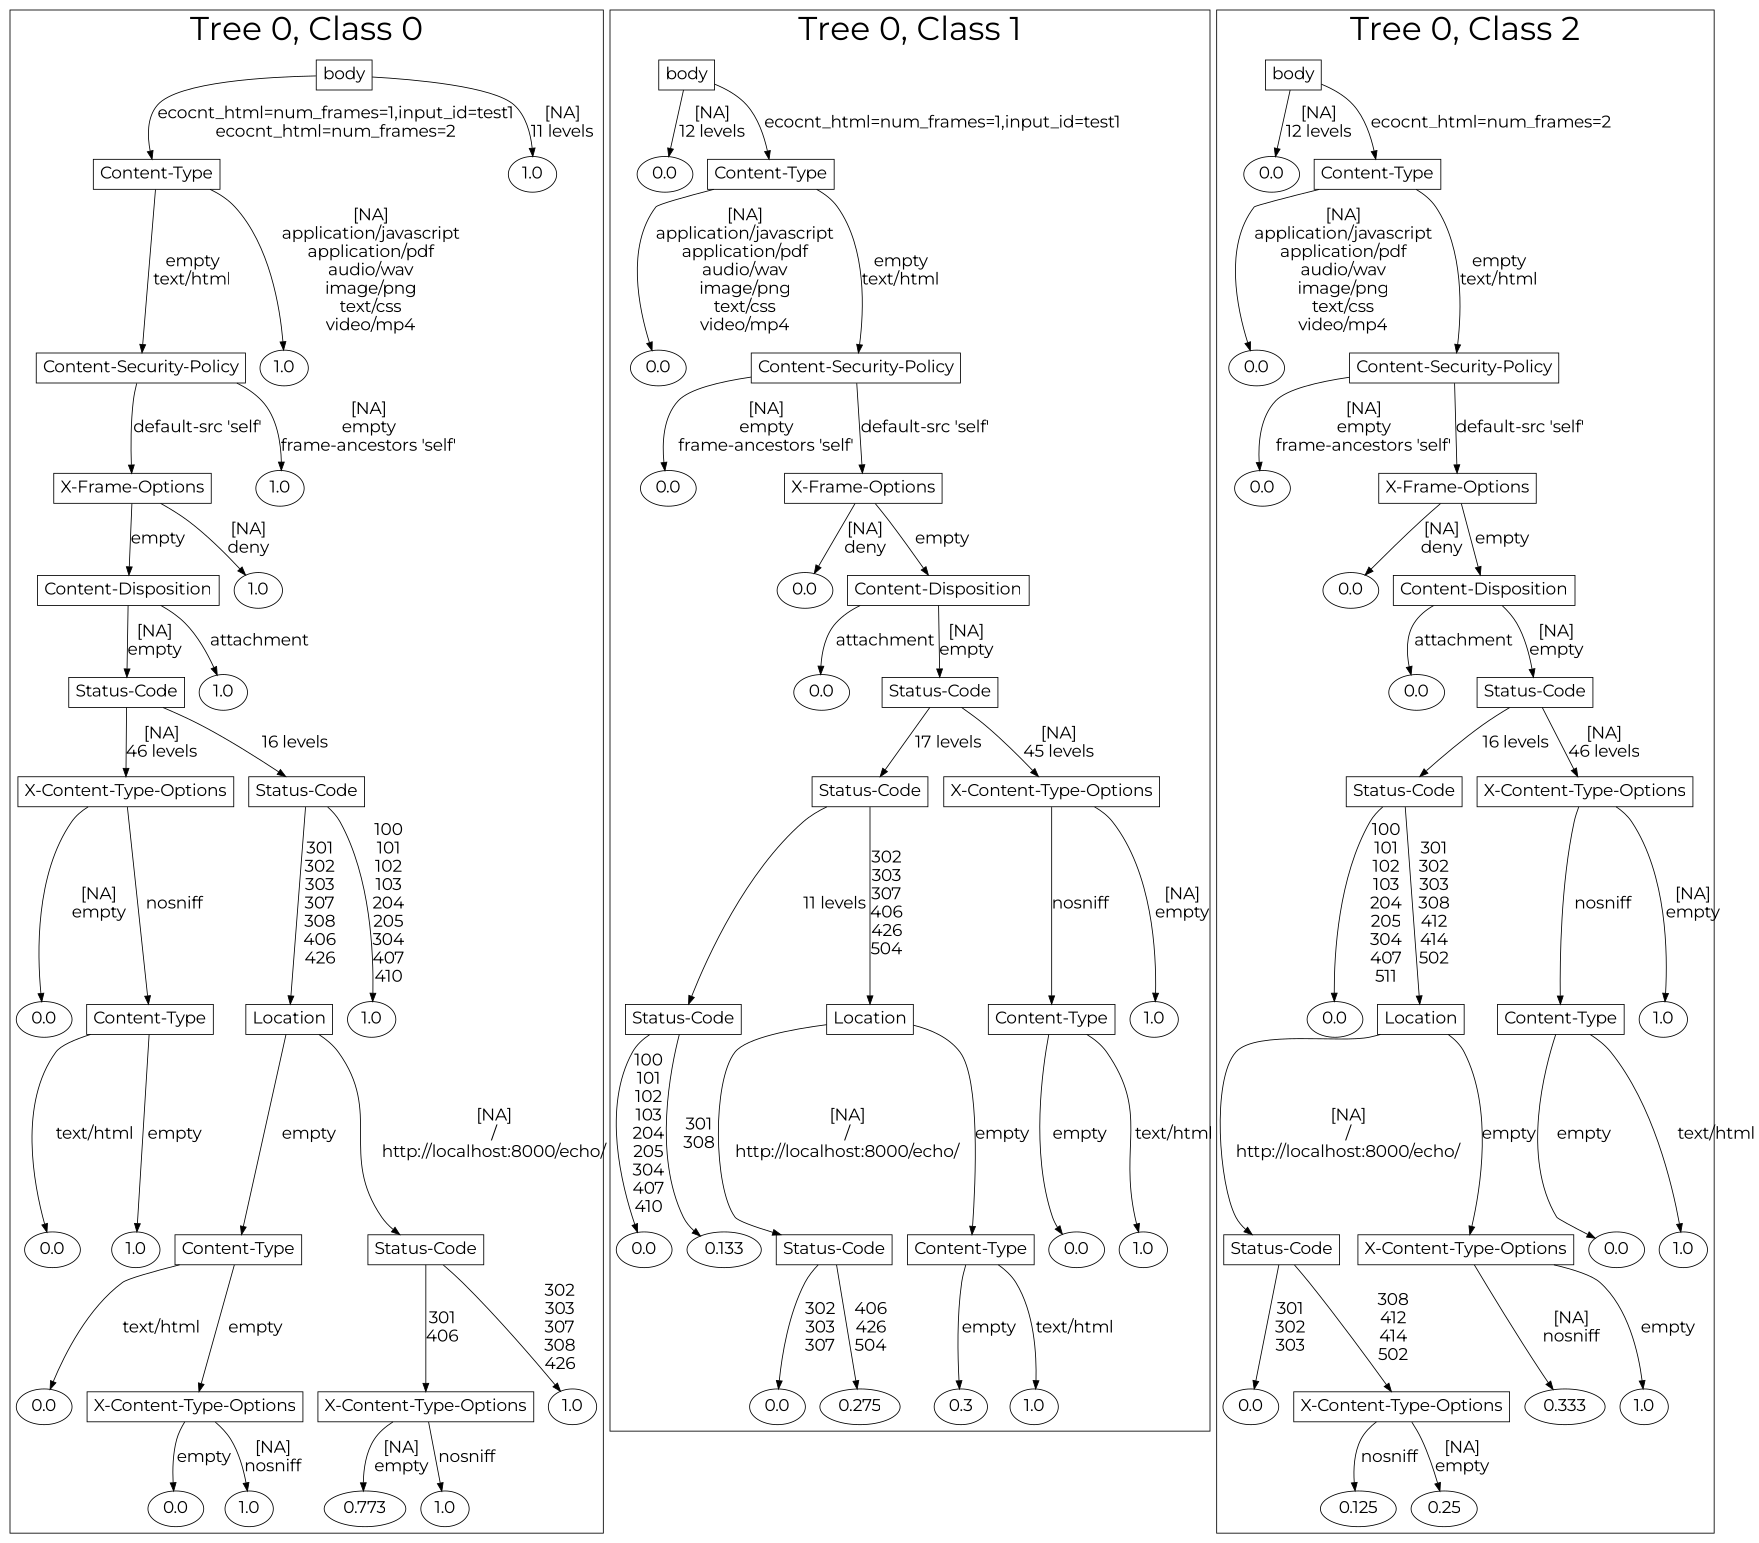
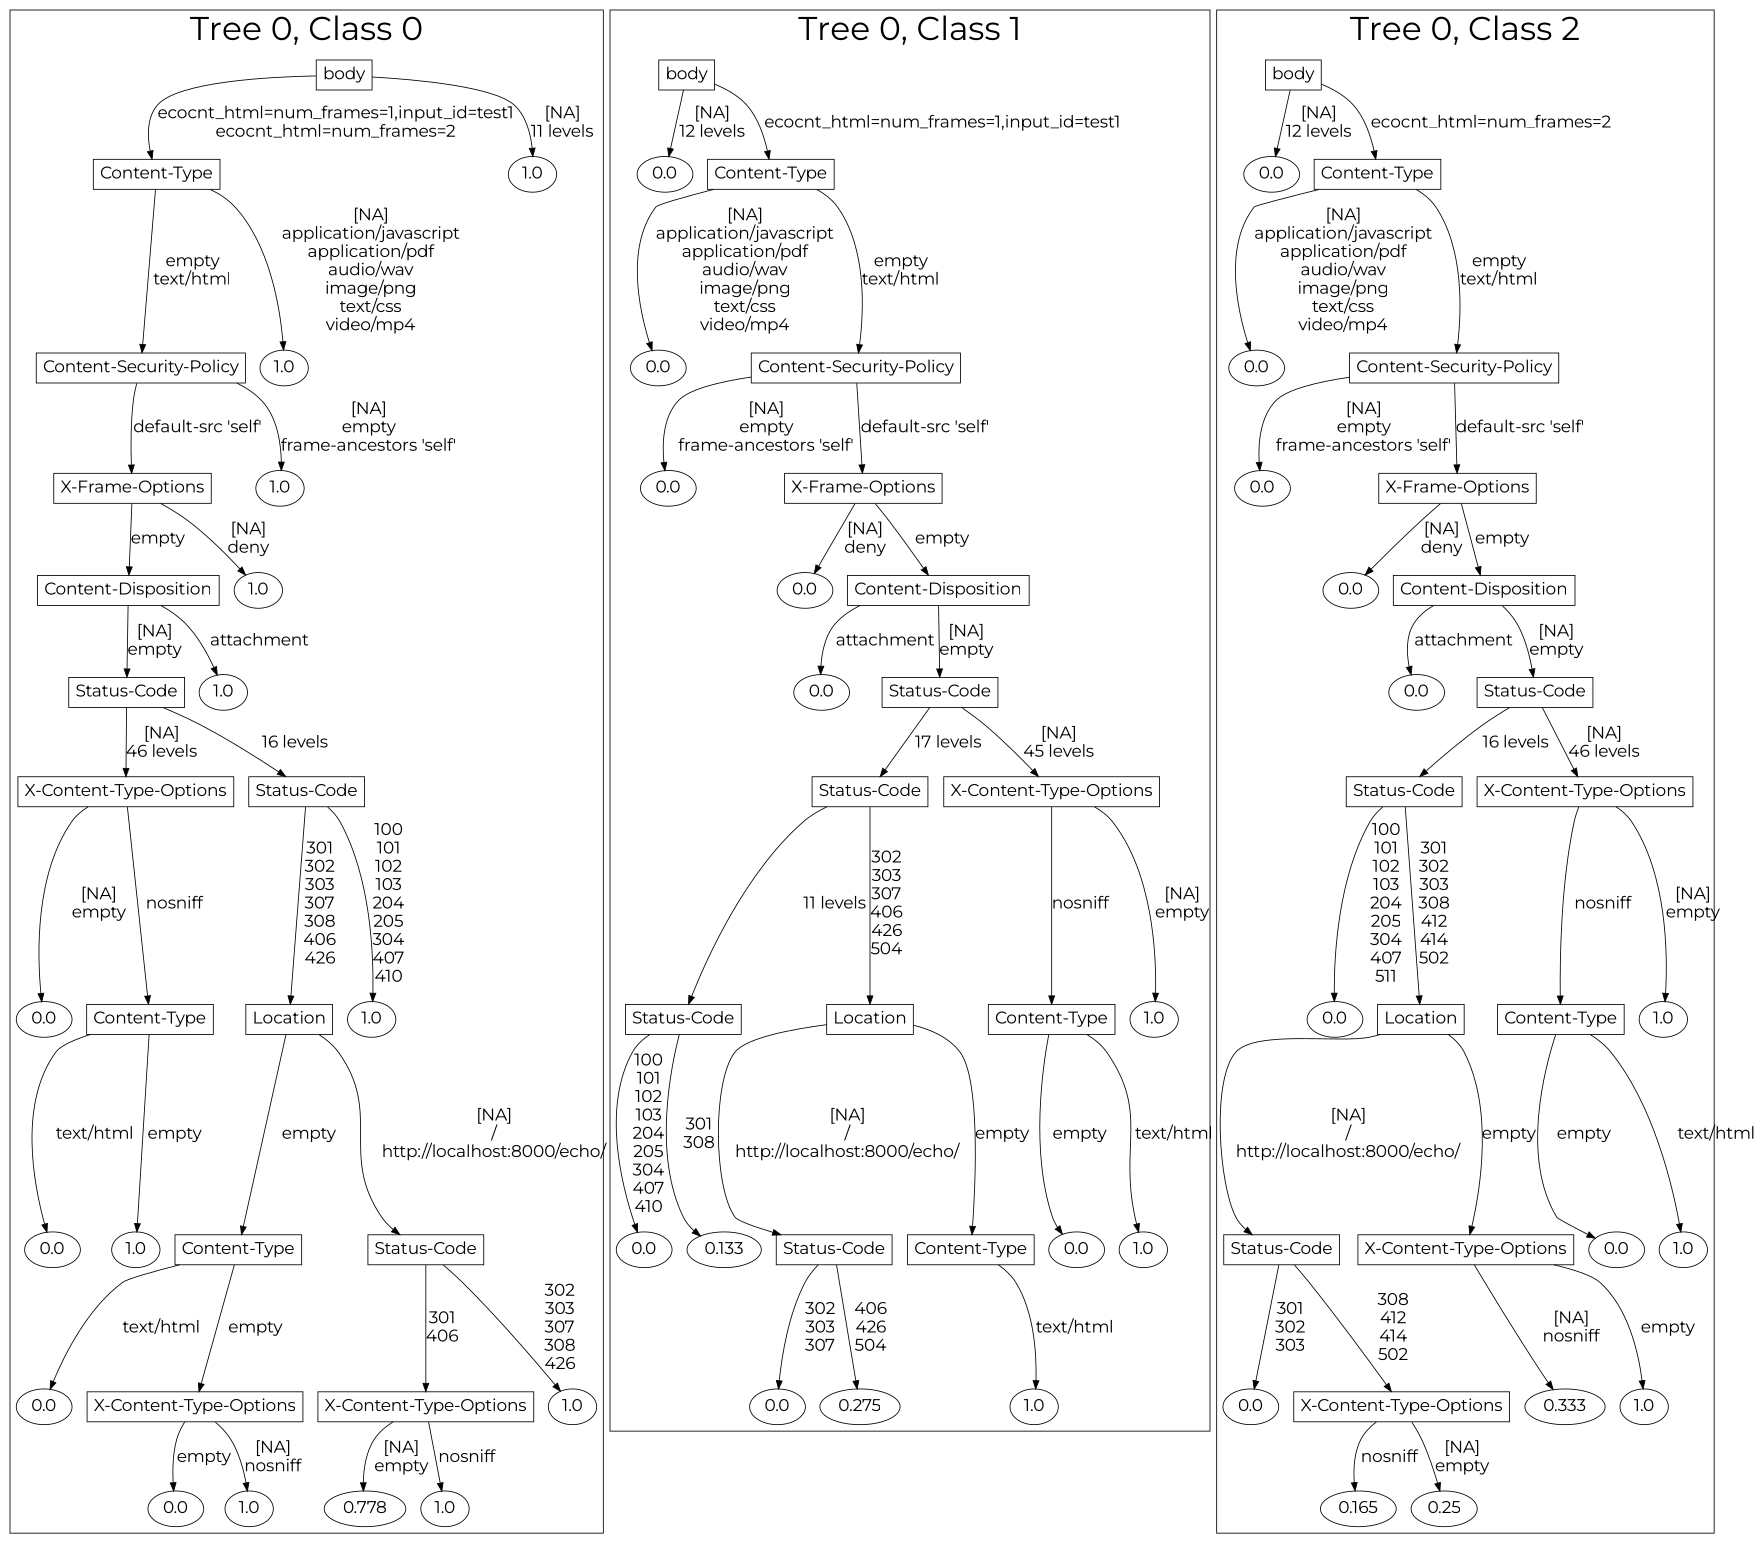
(961, 1407) -> none
(365, 1509) -> (365, 1509)
(1358, 1509) -> (1358, 1509)
